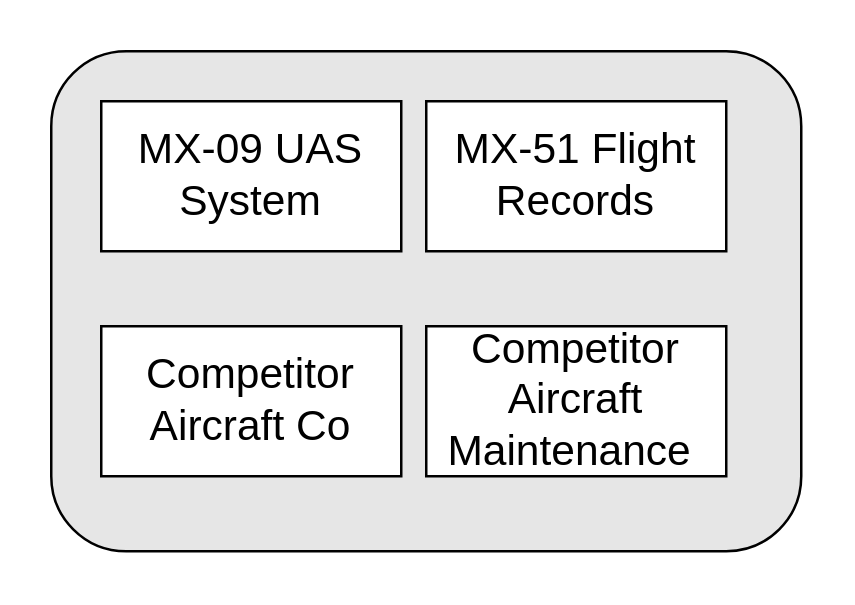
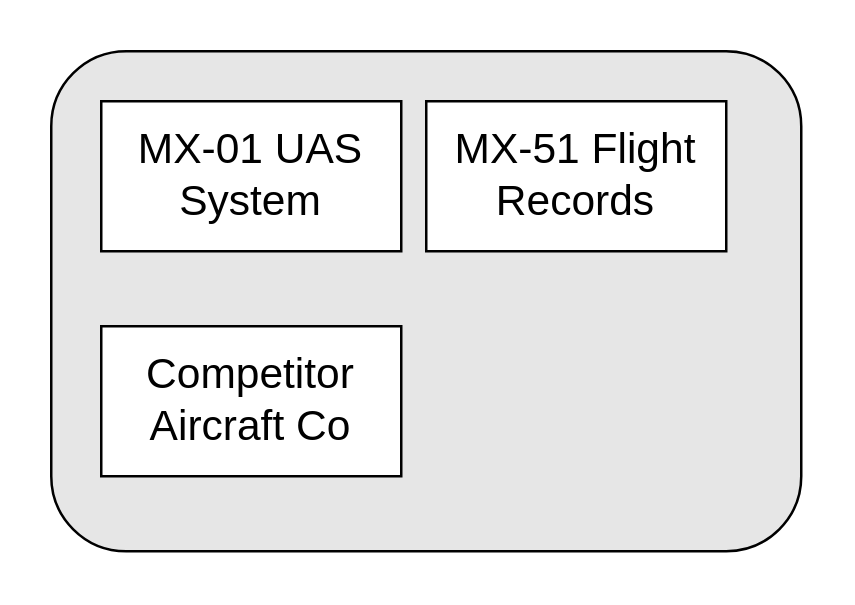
(251, 176) -> (251, 176)
(576, 401) -> none
